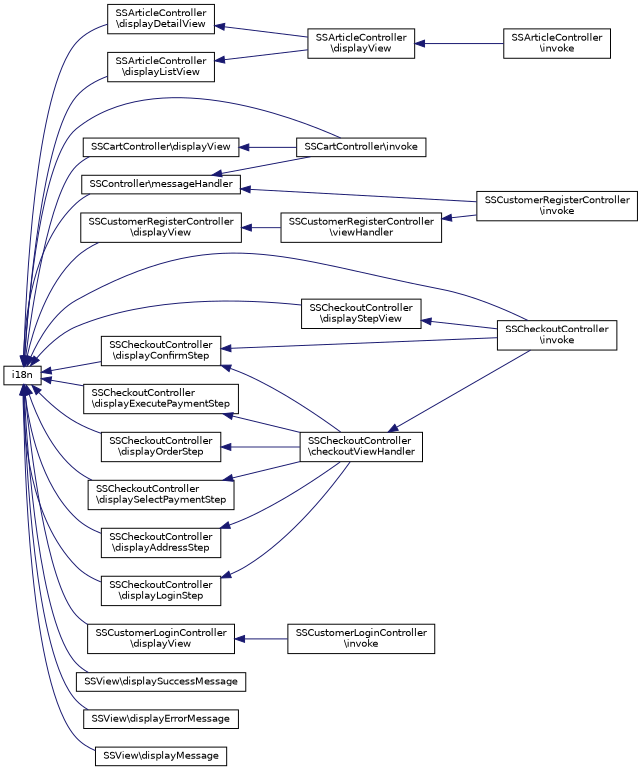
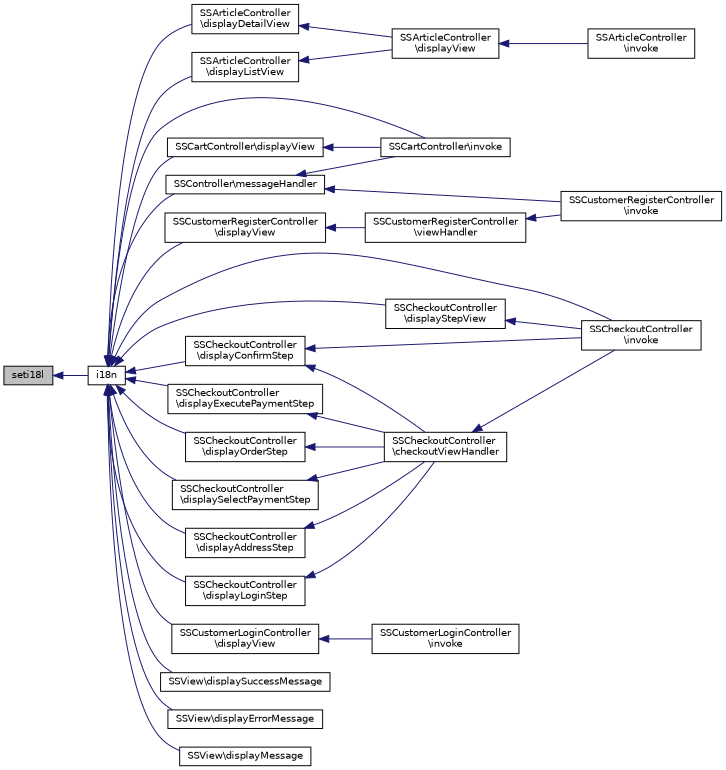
none -> (28, 376)
